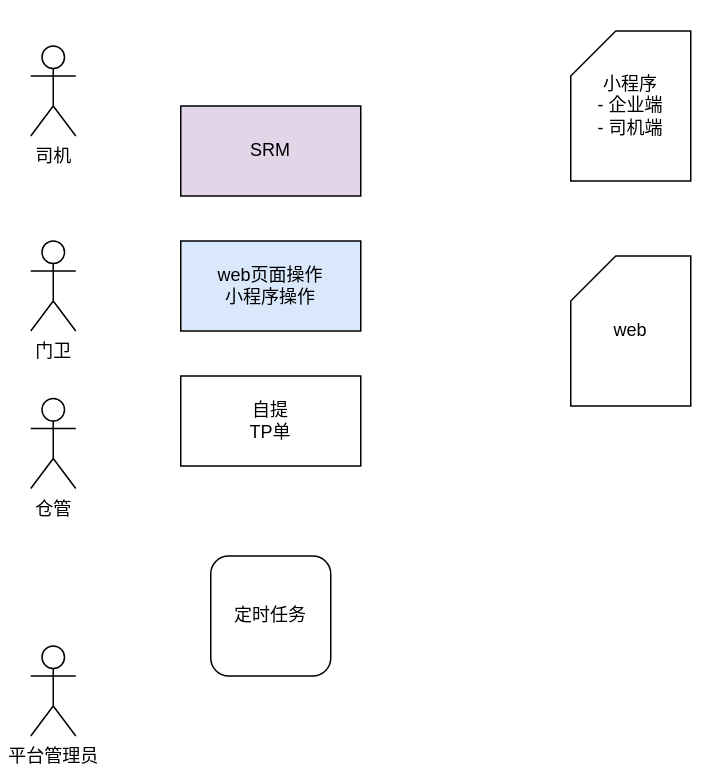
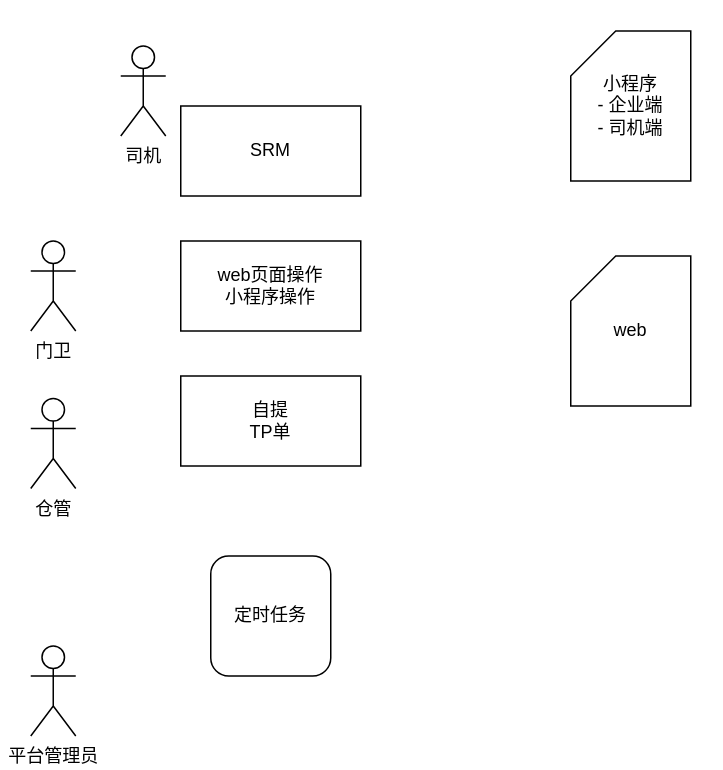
(53, 91) -> (143, 91)
(271, 151) -> (271, 151)
(271, 286) -> (271, 286)
